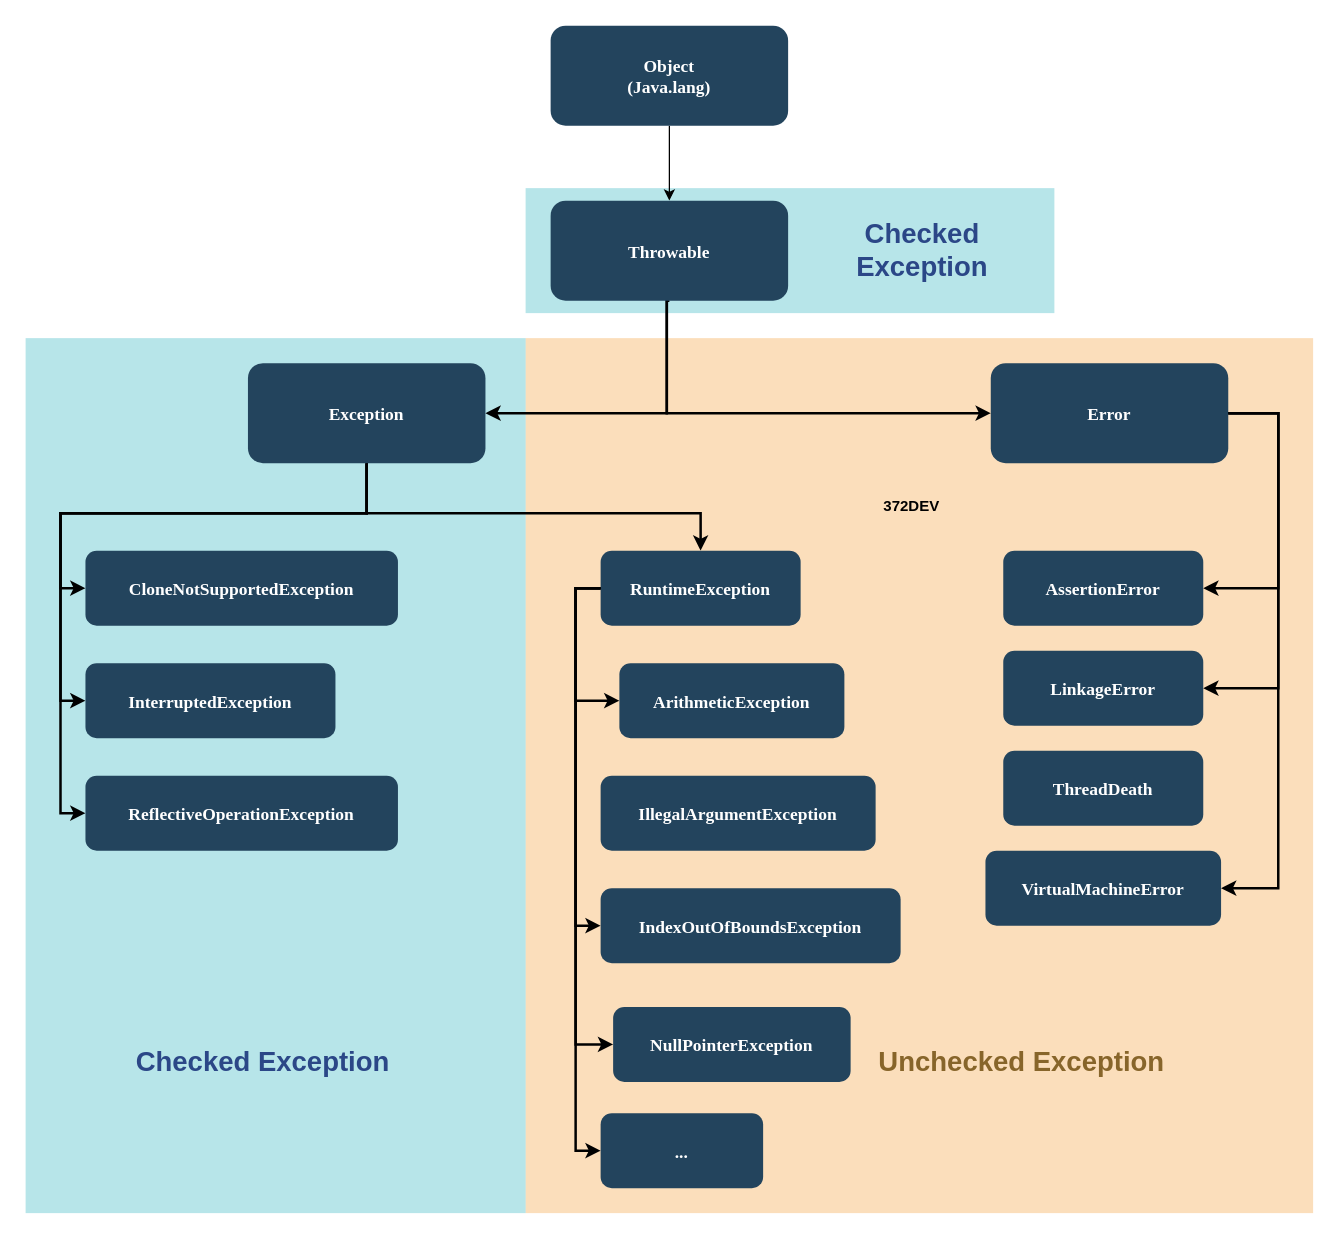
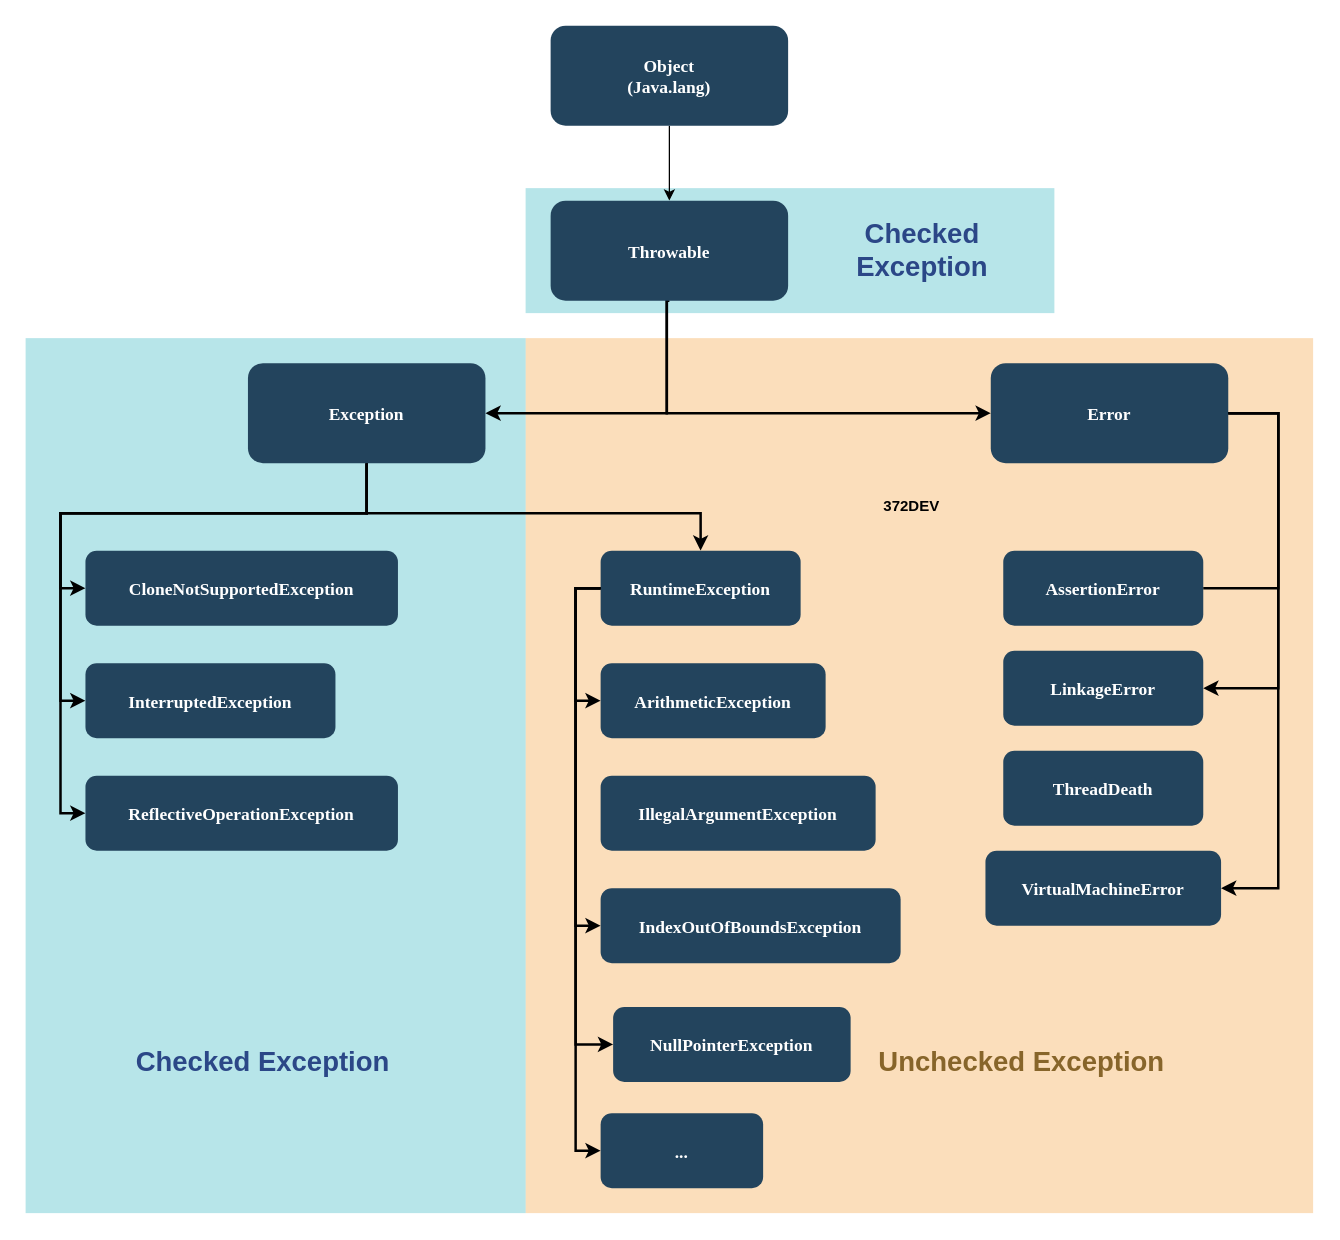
(1216, 588) -> (1210, 588)
(732, 701) -> (713, 701)
